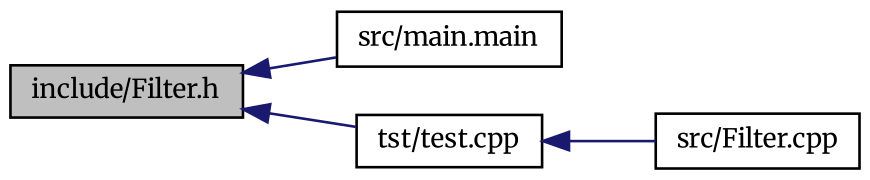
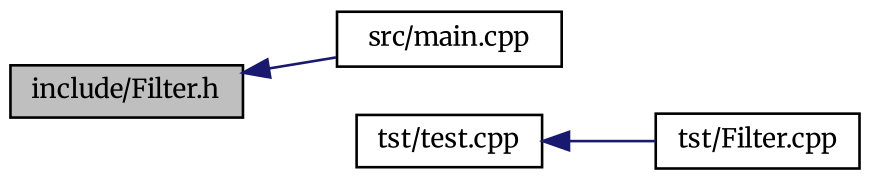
(449, 39) -> (449, 39)
(313, 120) -> none
(758, 141) -> (758, 141)
